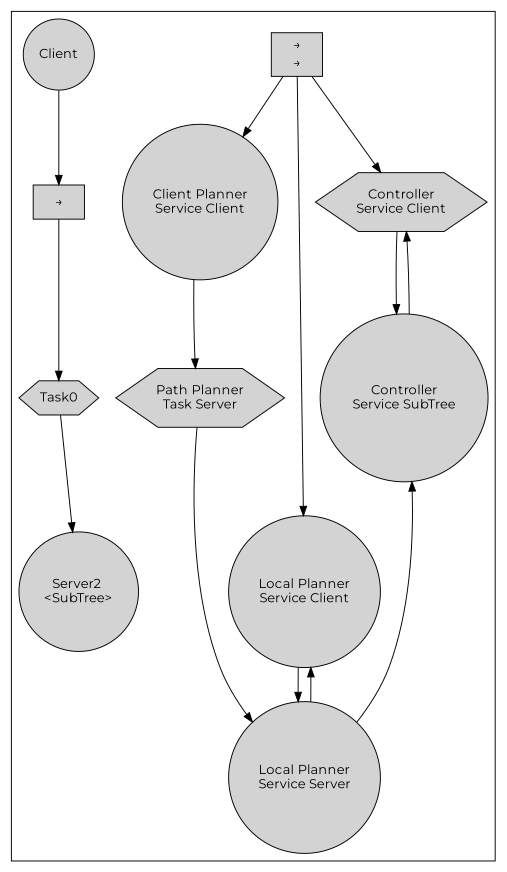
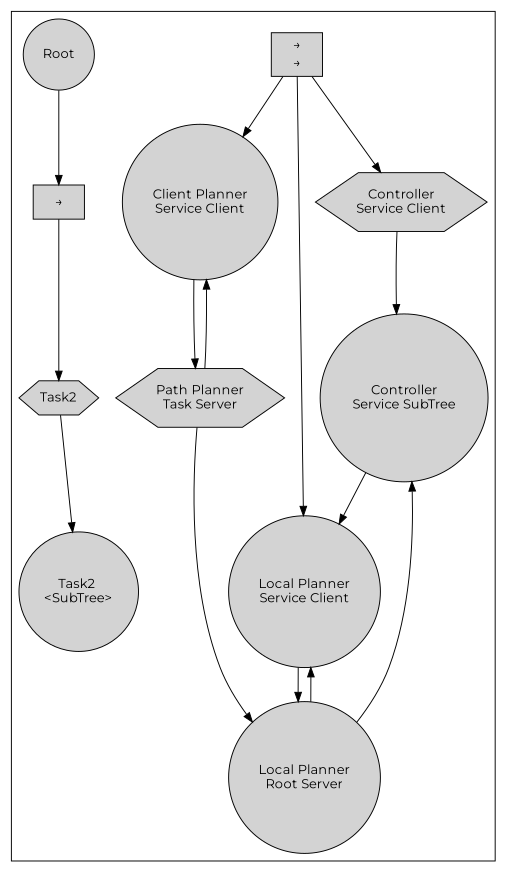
(59, 55) -> (59, 55)
(409, 278) -> (355, 494)
none -> (206, 329)
(59, 398) -> (59, 398)
(79, 592) -> (79, 592)
(305, 778) -> (305, 778)
